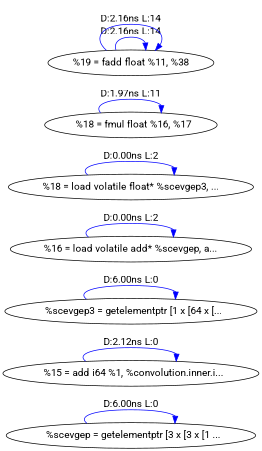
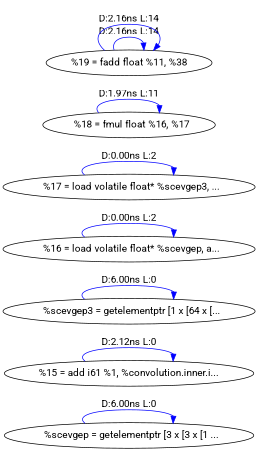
(131, 187) -> (129, 187)
(131, 249) -> (129, 249)
(131, 373) -> (129, 373)
